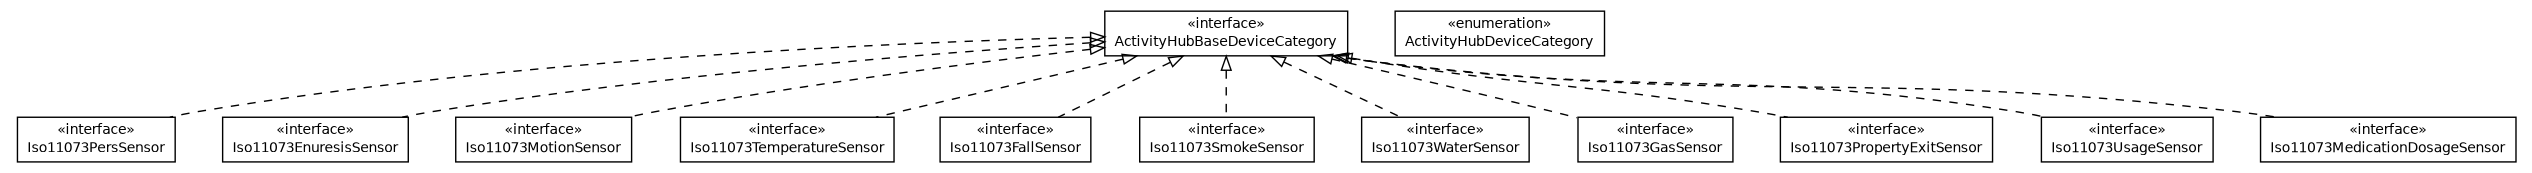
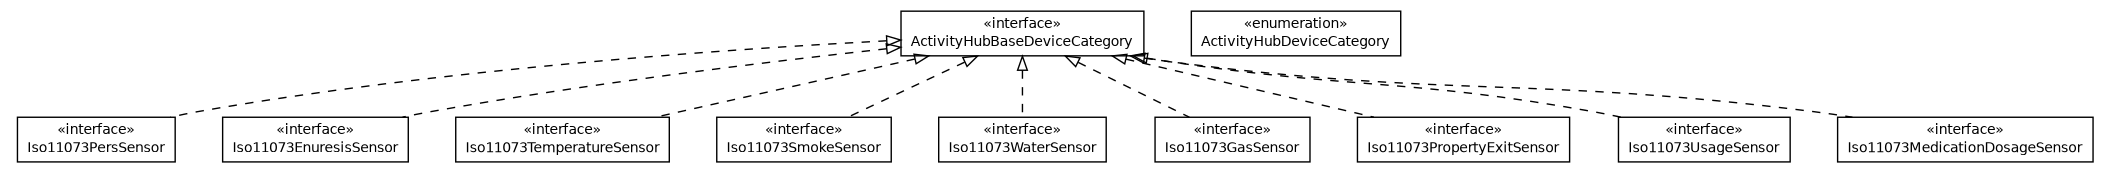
(544, 140) -> none
(1015, 140) -> none
